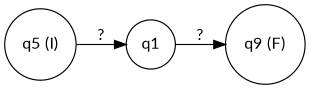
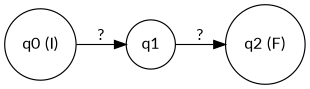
(40, 44) -> (40, 44)
(265, 44) -> (265, 44)
